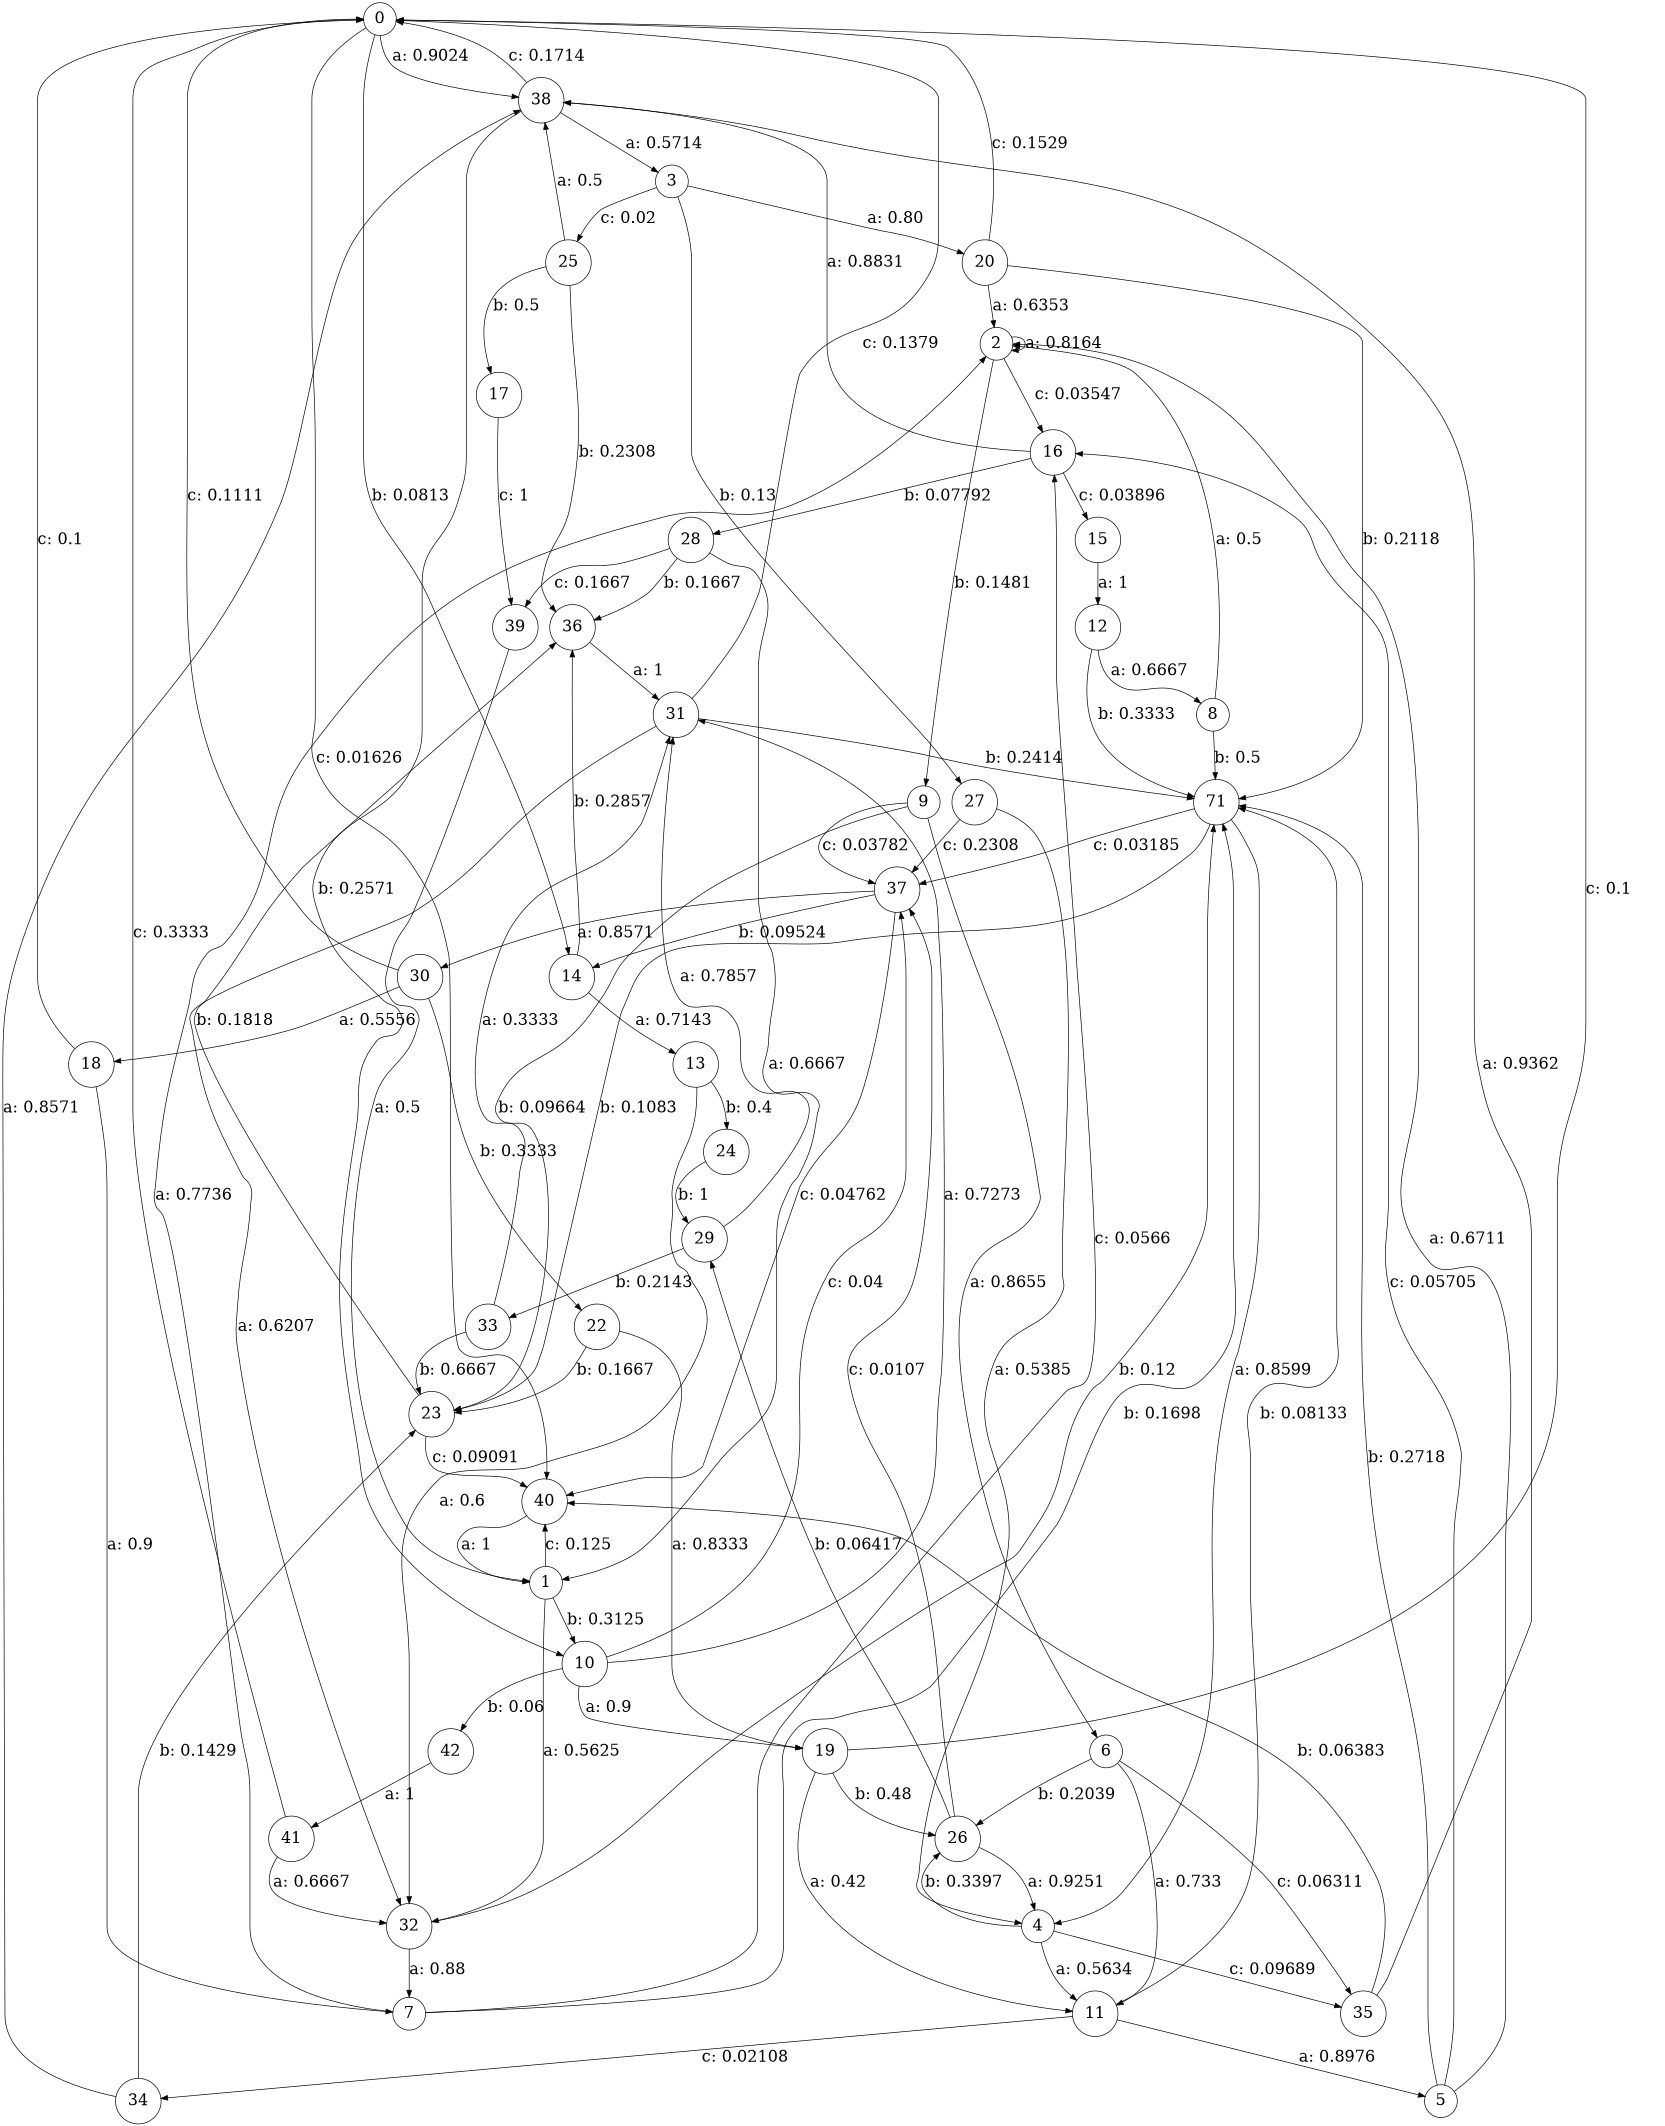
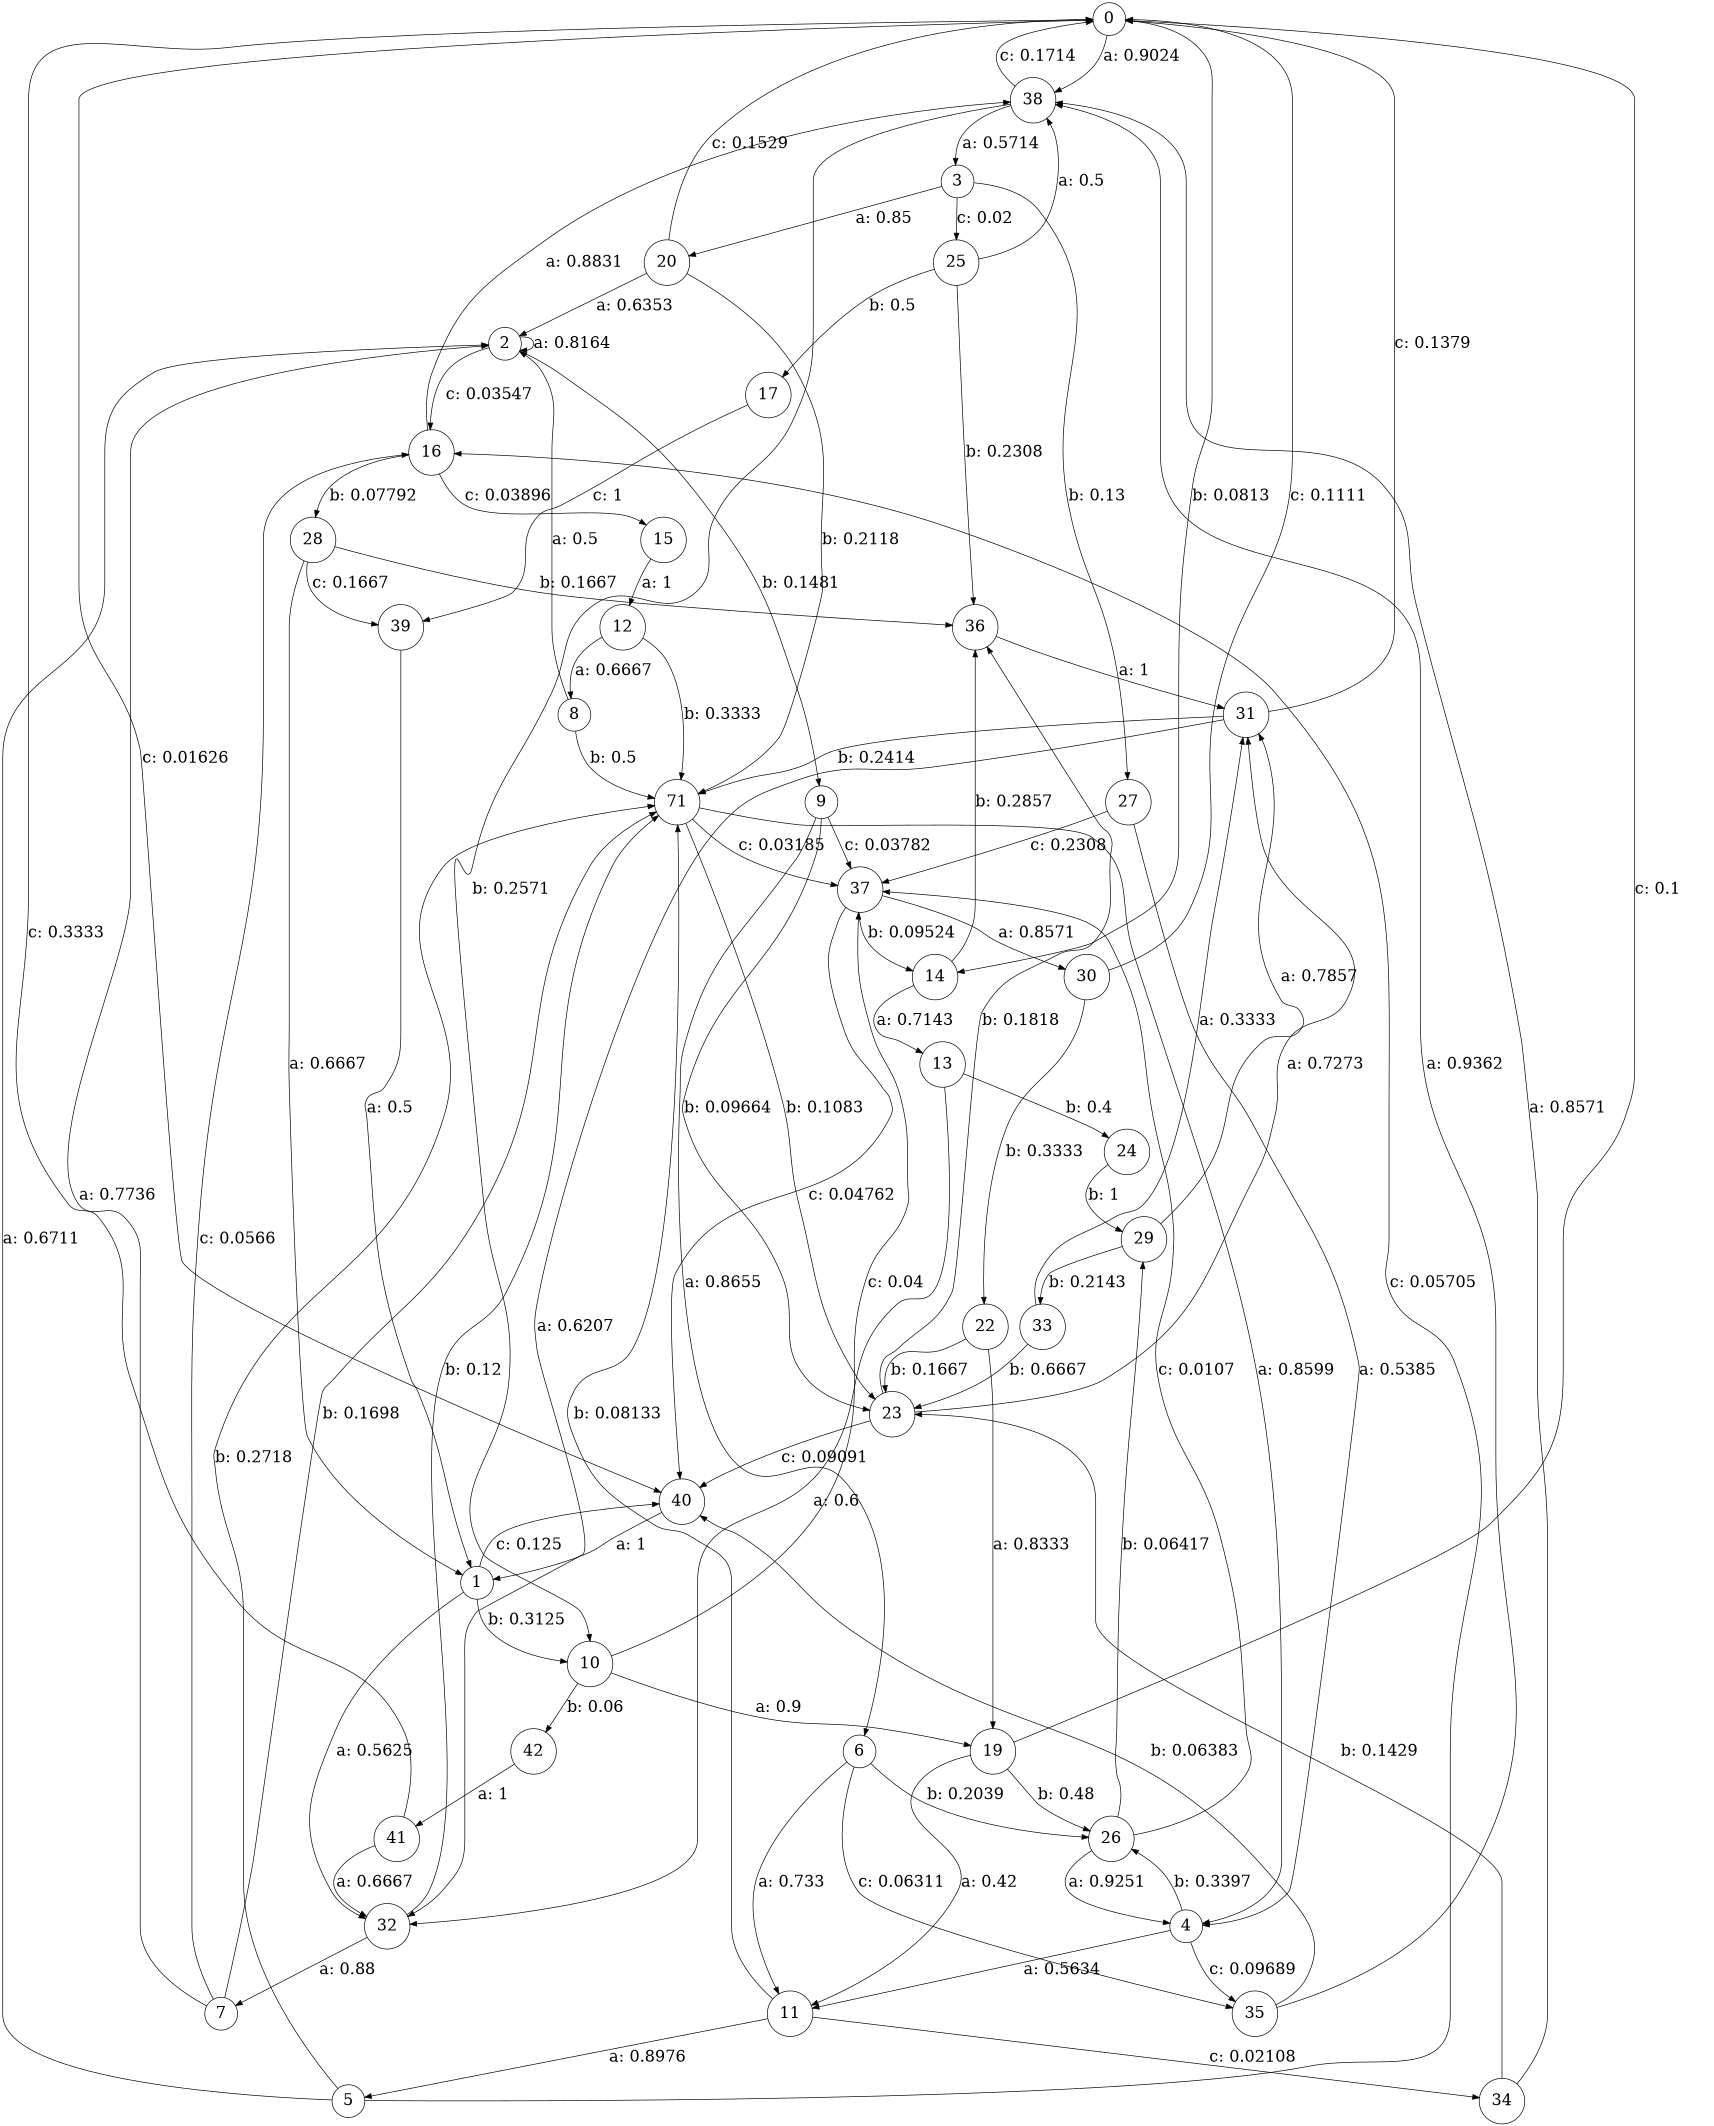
(908, 219) -> (897, 219)
(91, 1064) -> none
(944, 1236) -> (1256, 1173)
